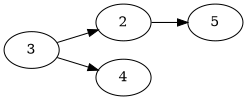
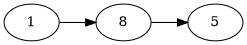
(124, 22) -> (124, 22)
(32, 50) -> (32, 22)
(124, 78) -> none
